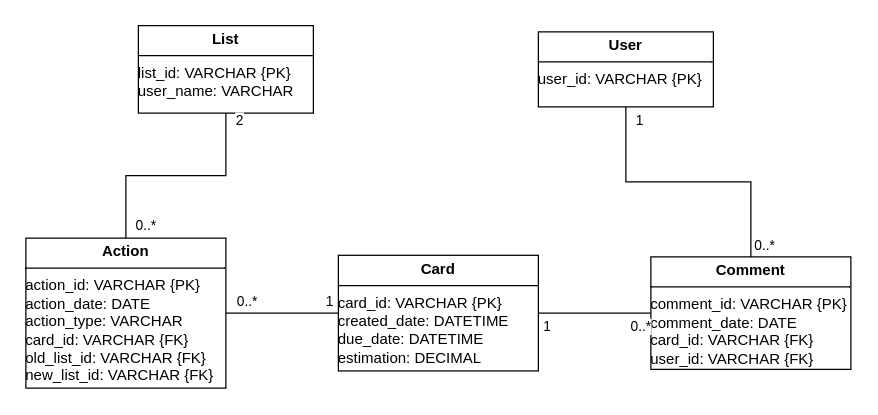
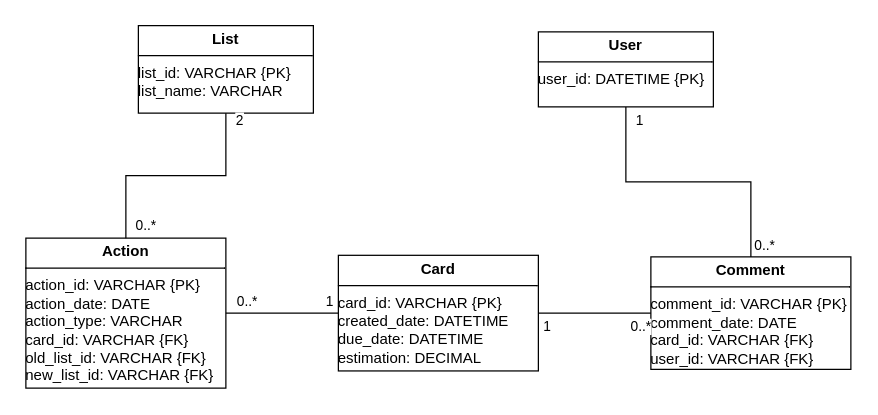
(620, 50) -> (625, 50)
(217, 53) -> (217, 53)
